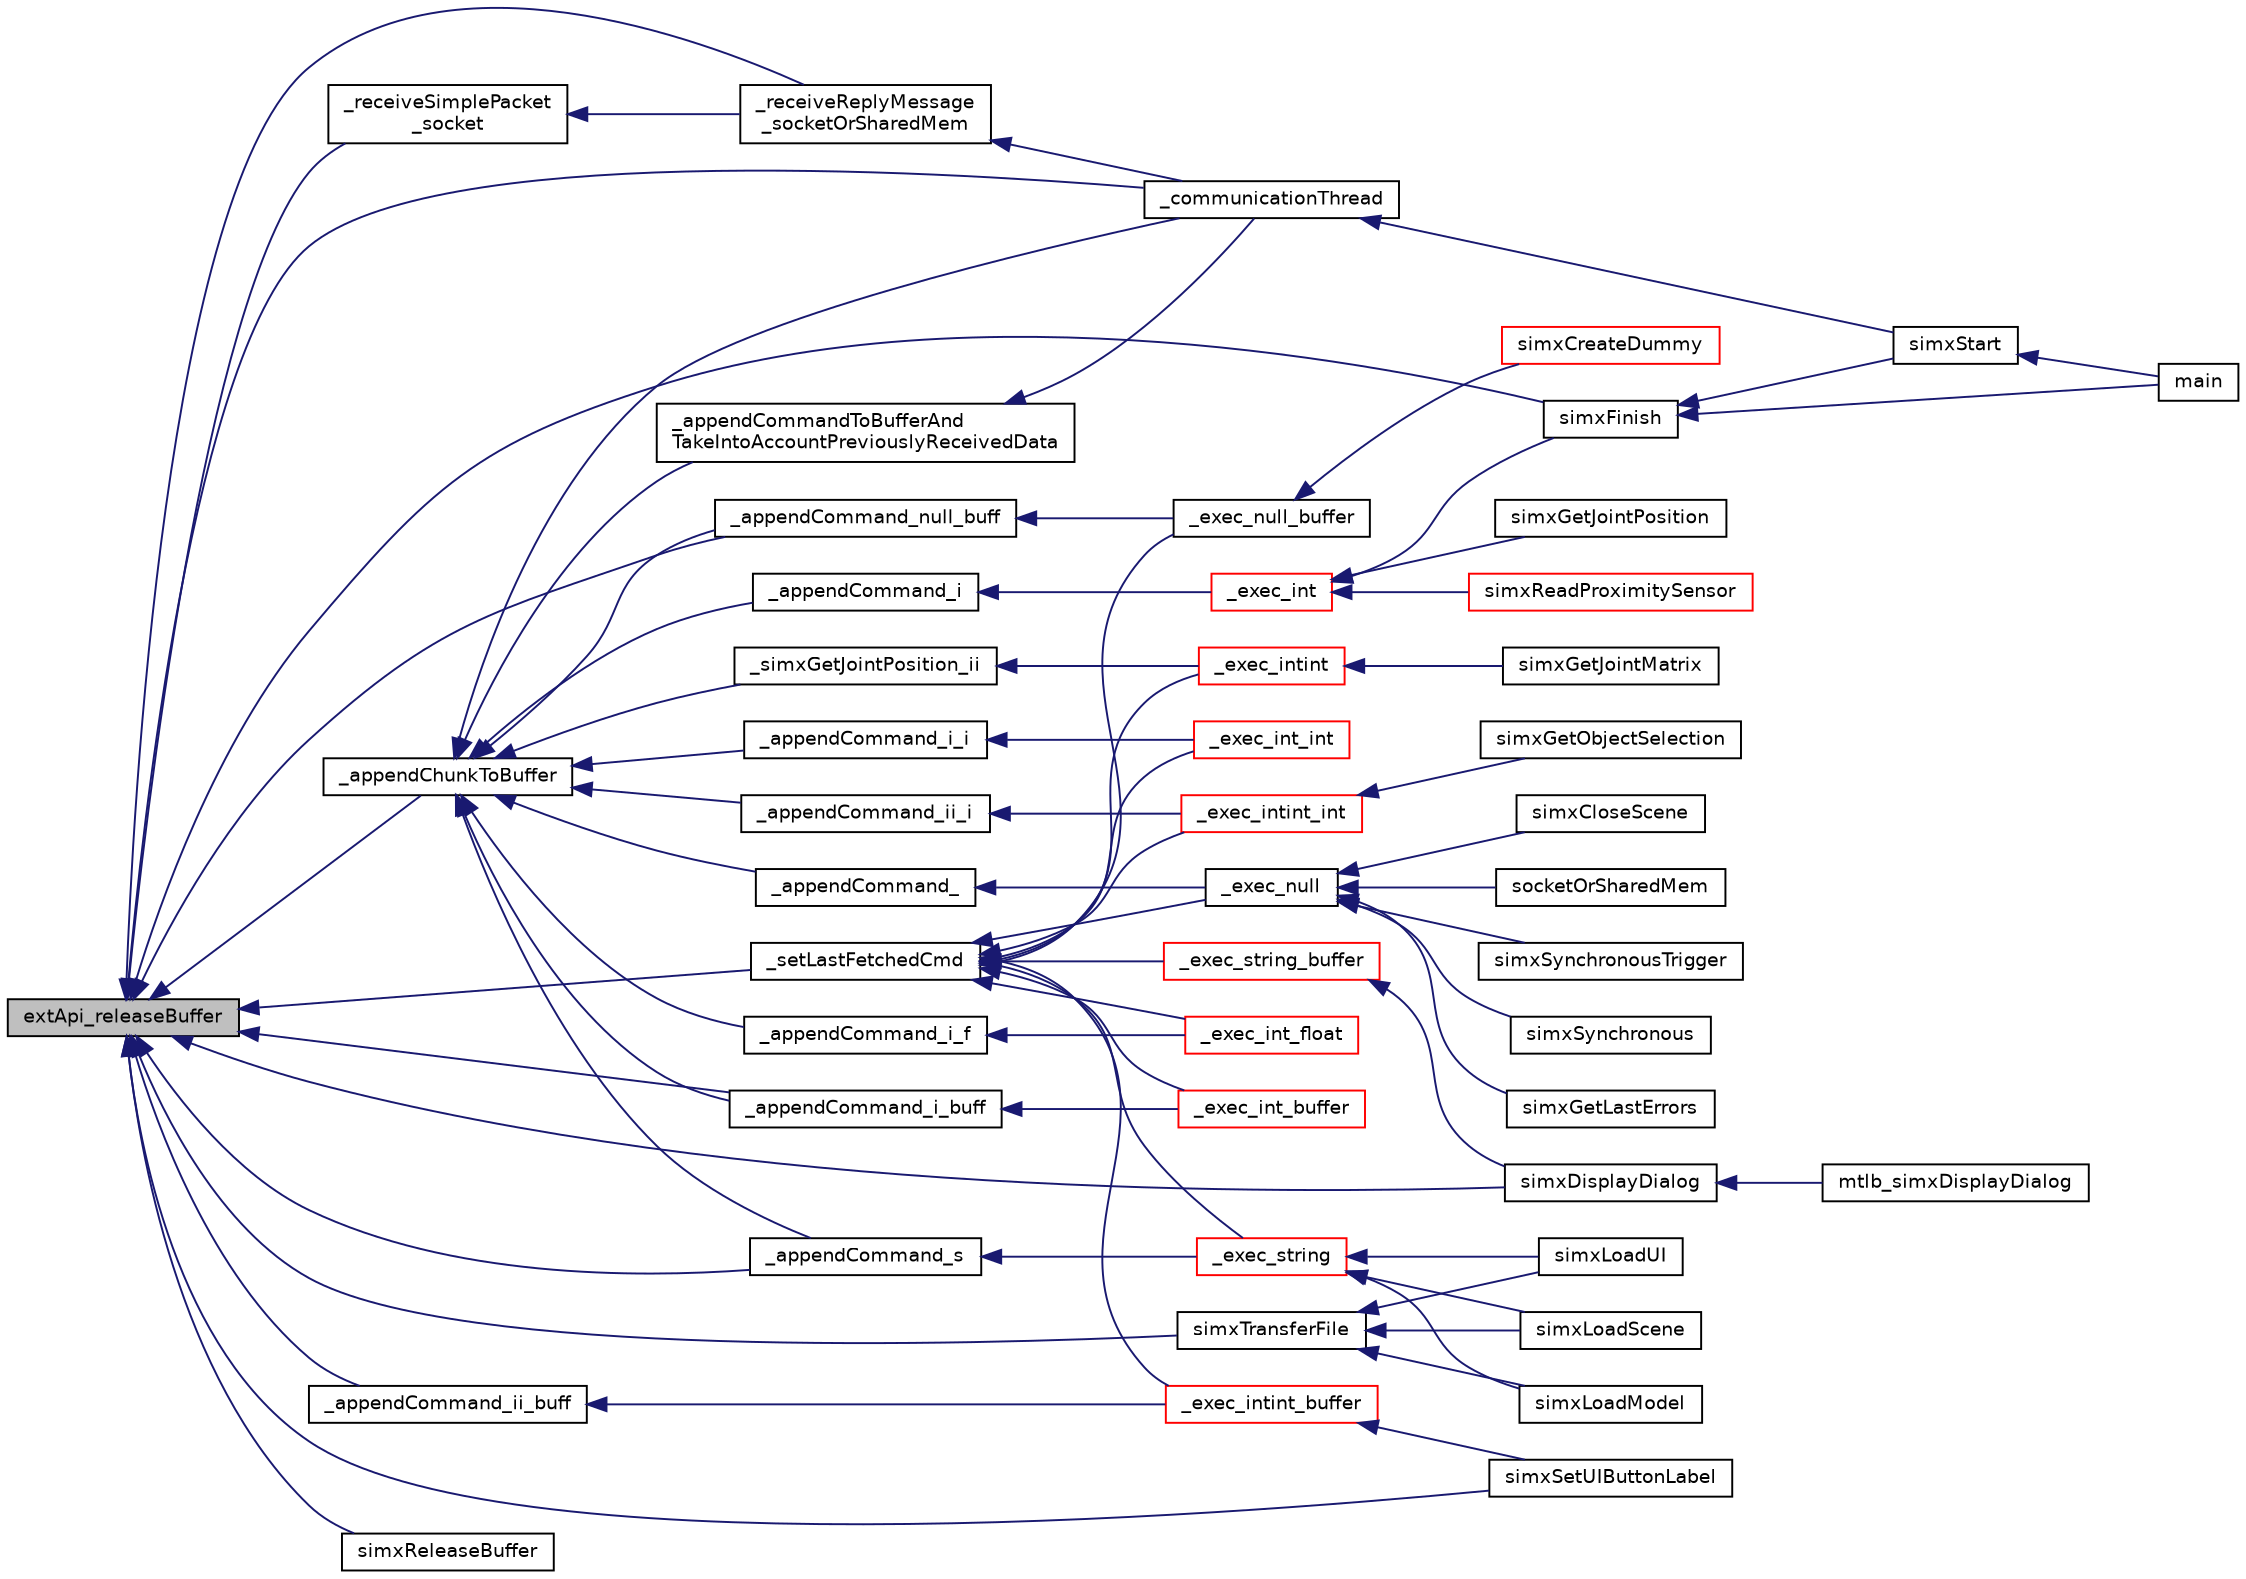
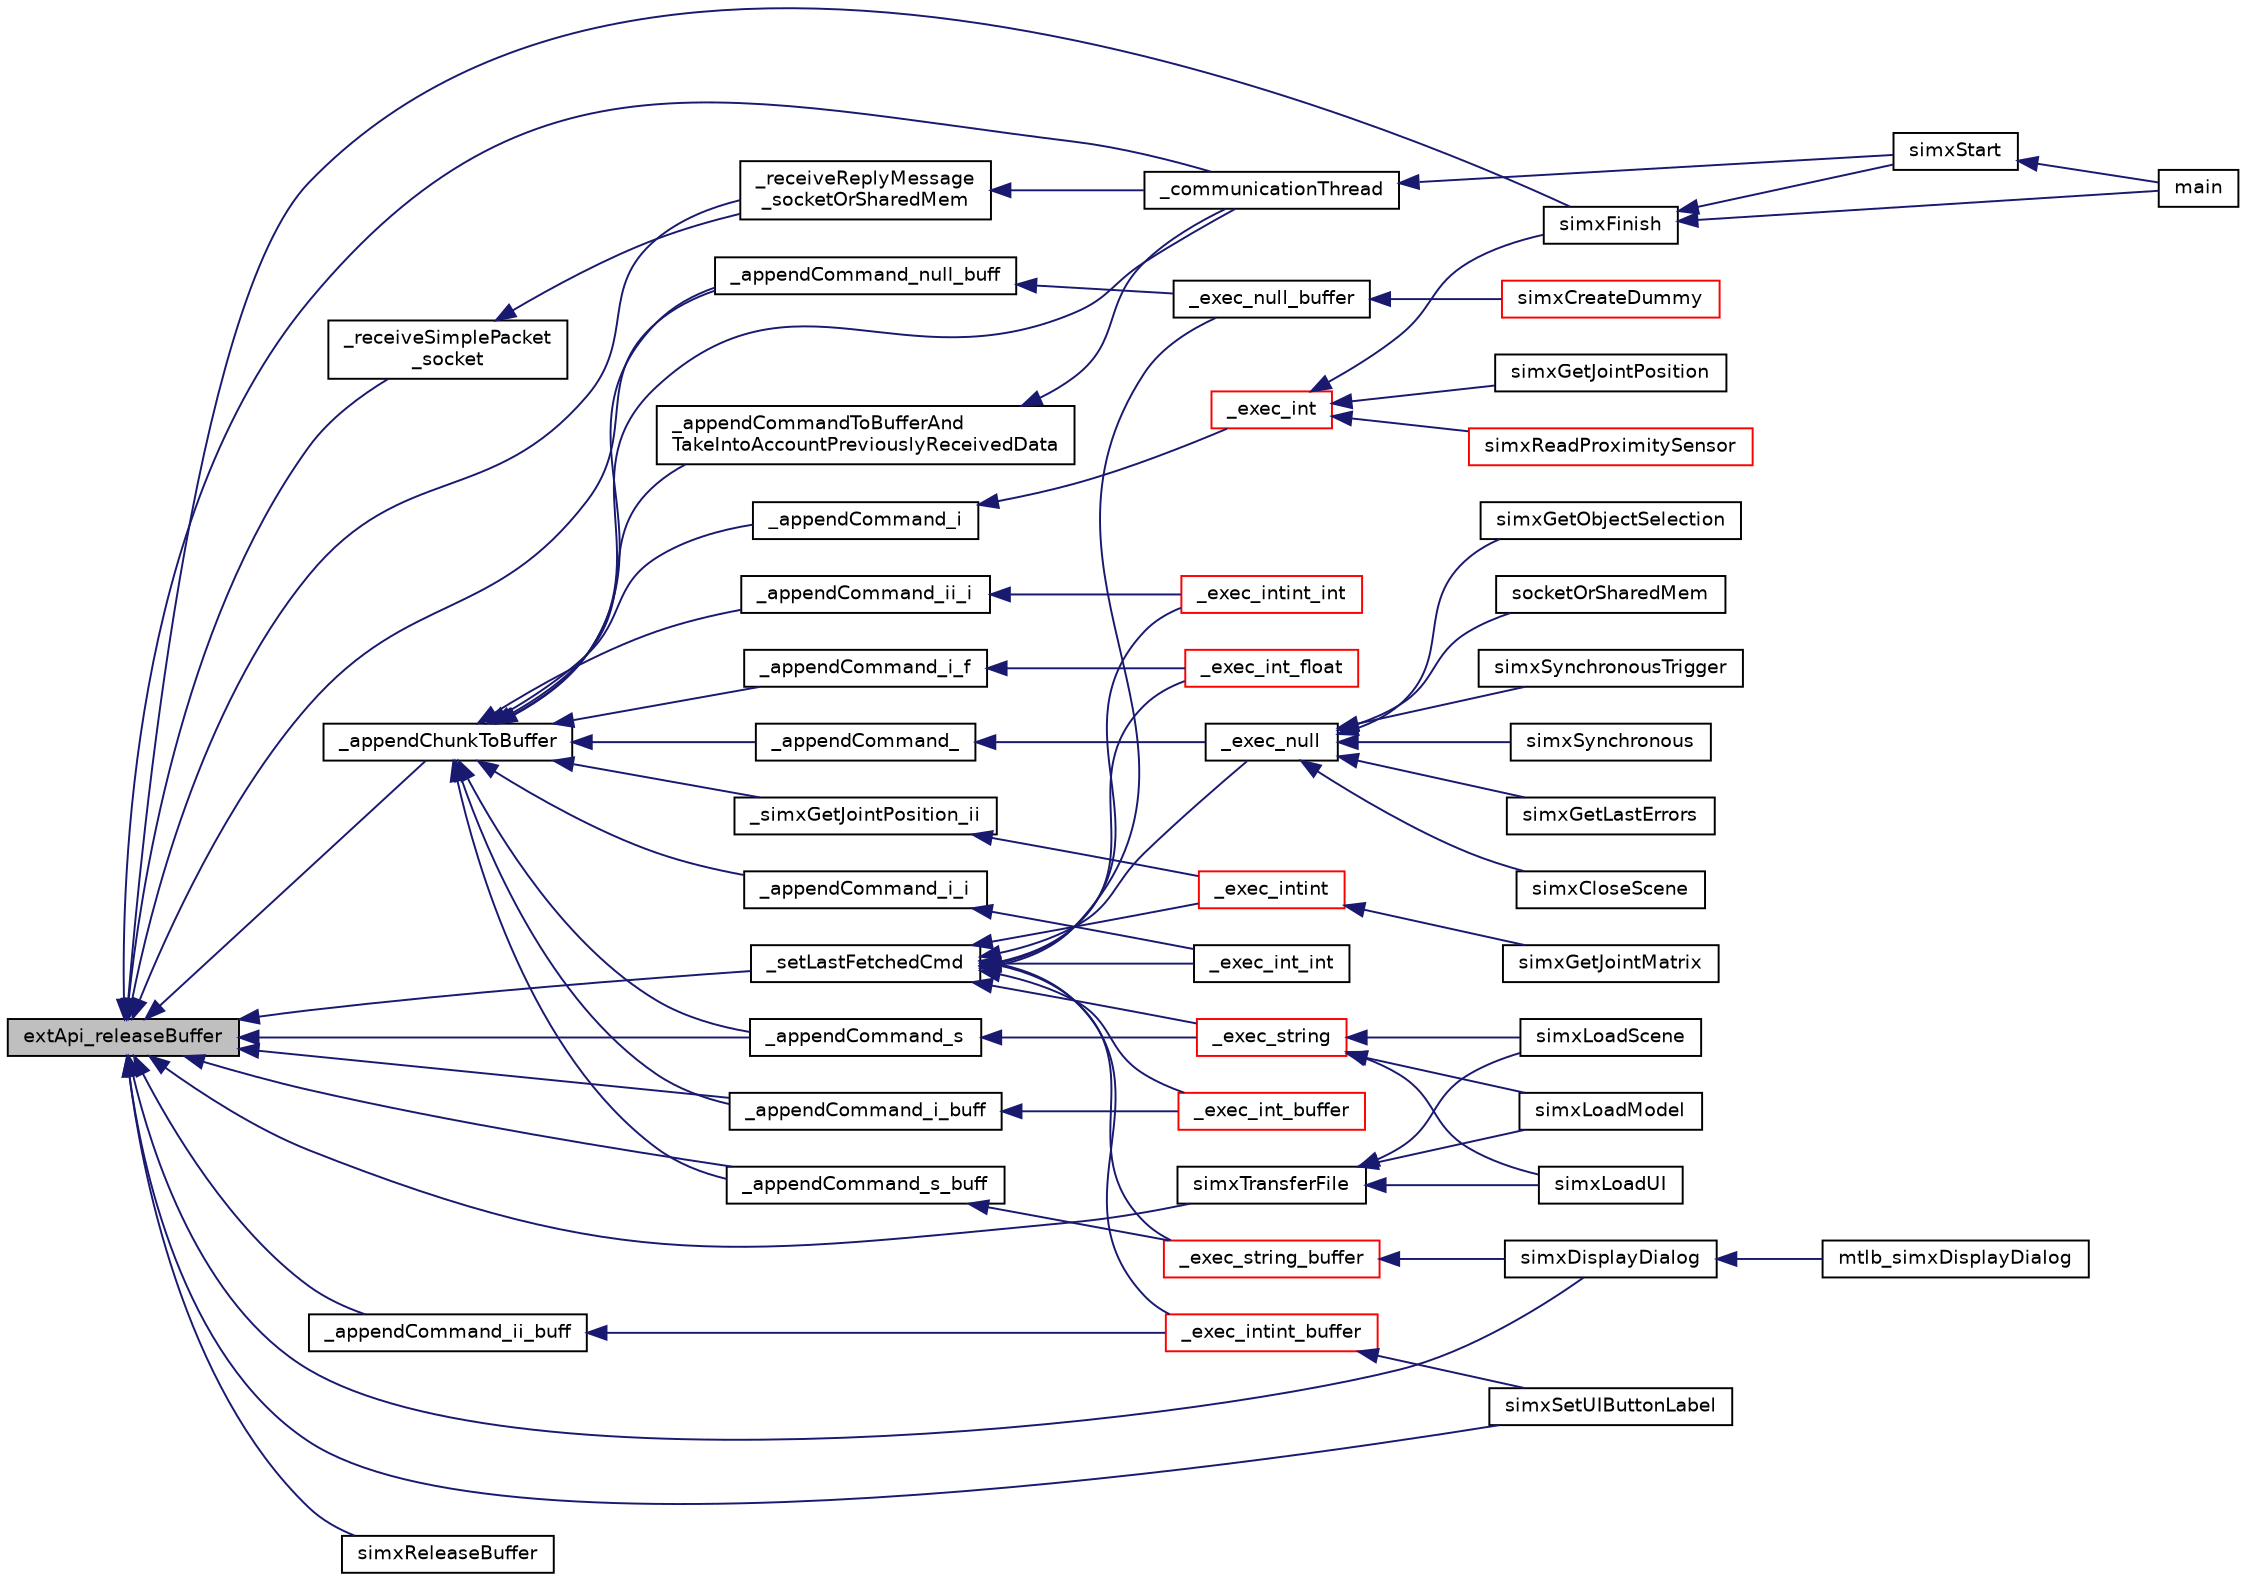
(1272, 740) -> (1272, 964)
(1451, 775) -> (1433, 638)
none -> (866, 1185)
